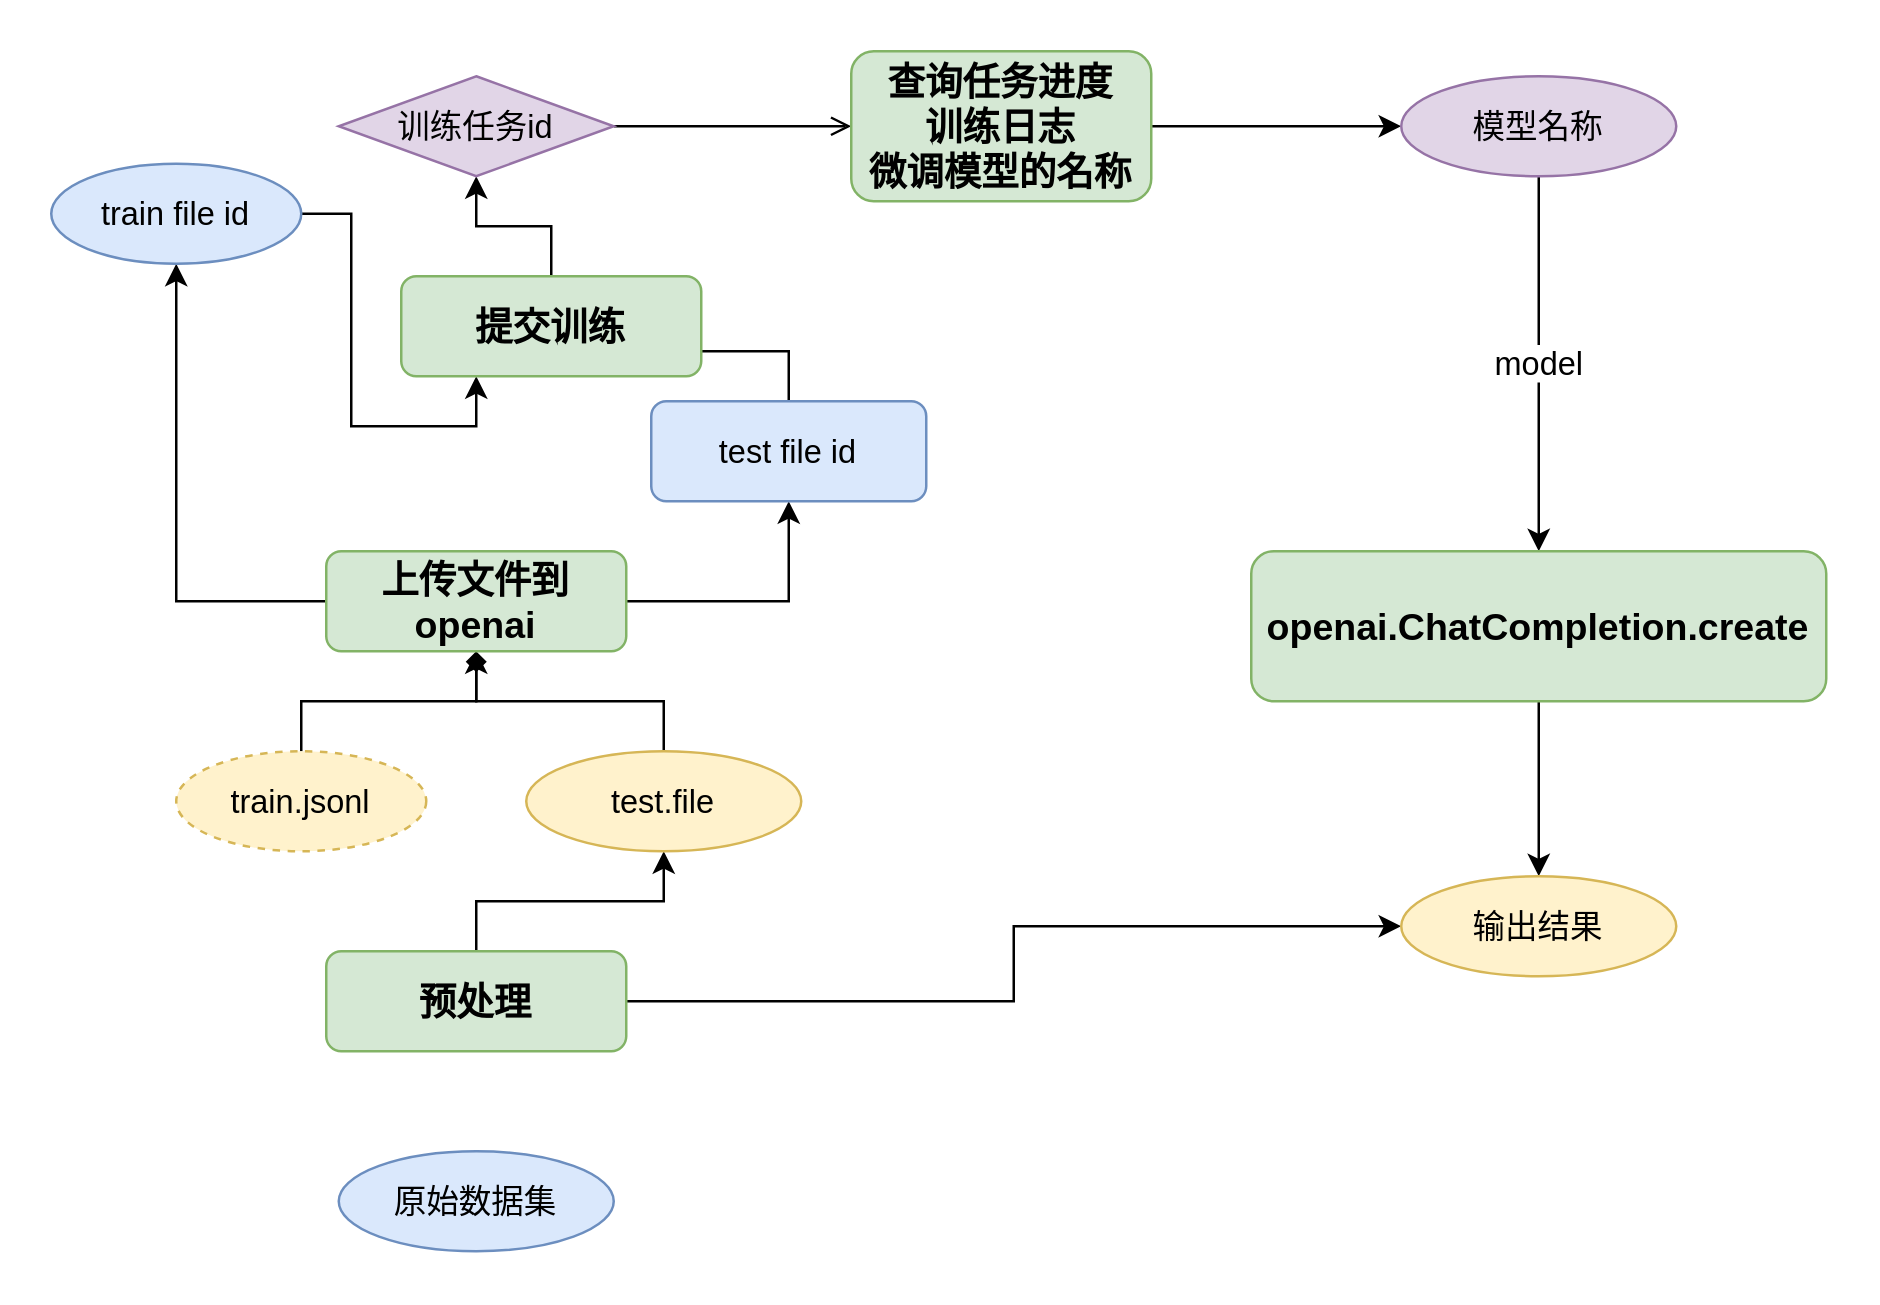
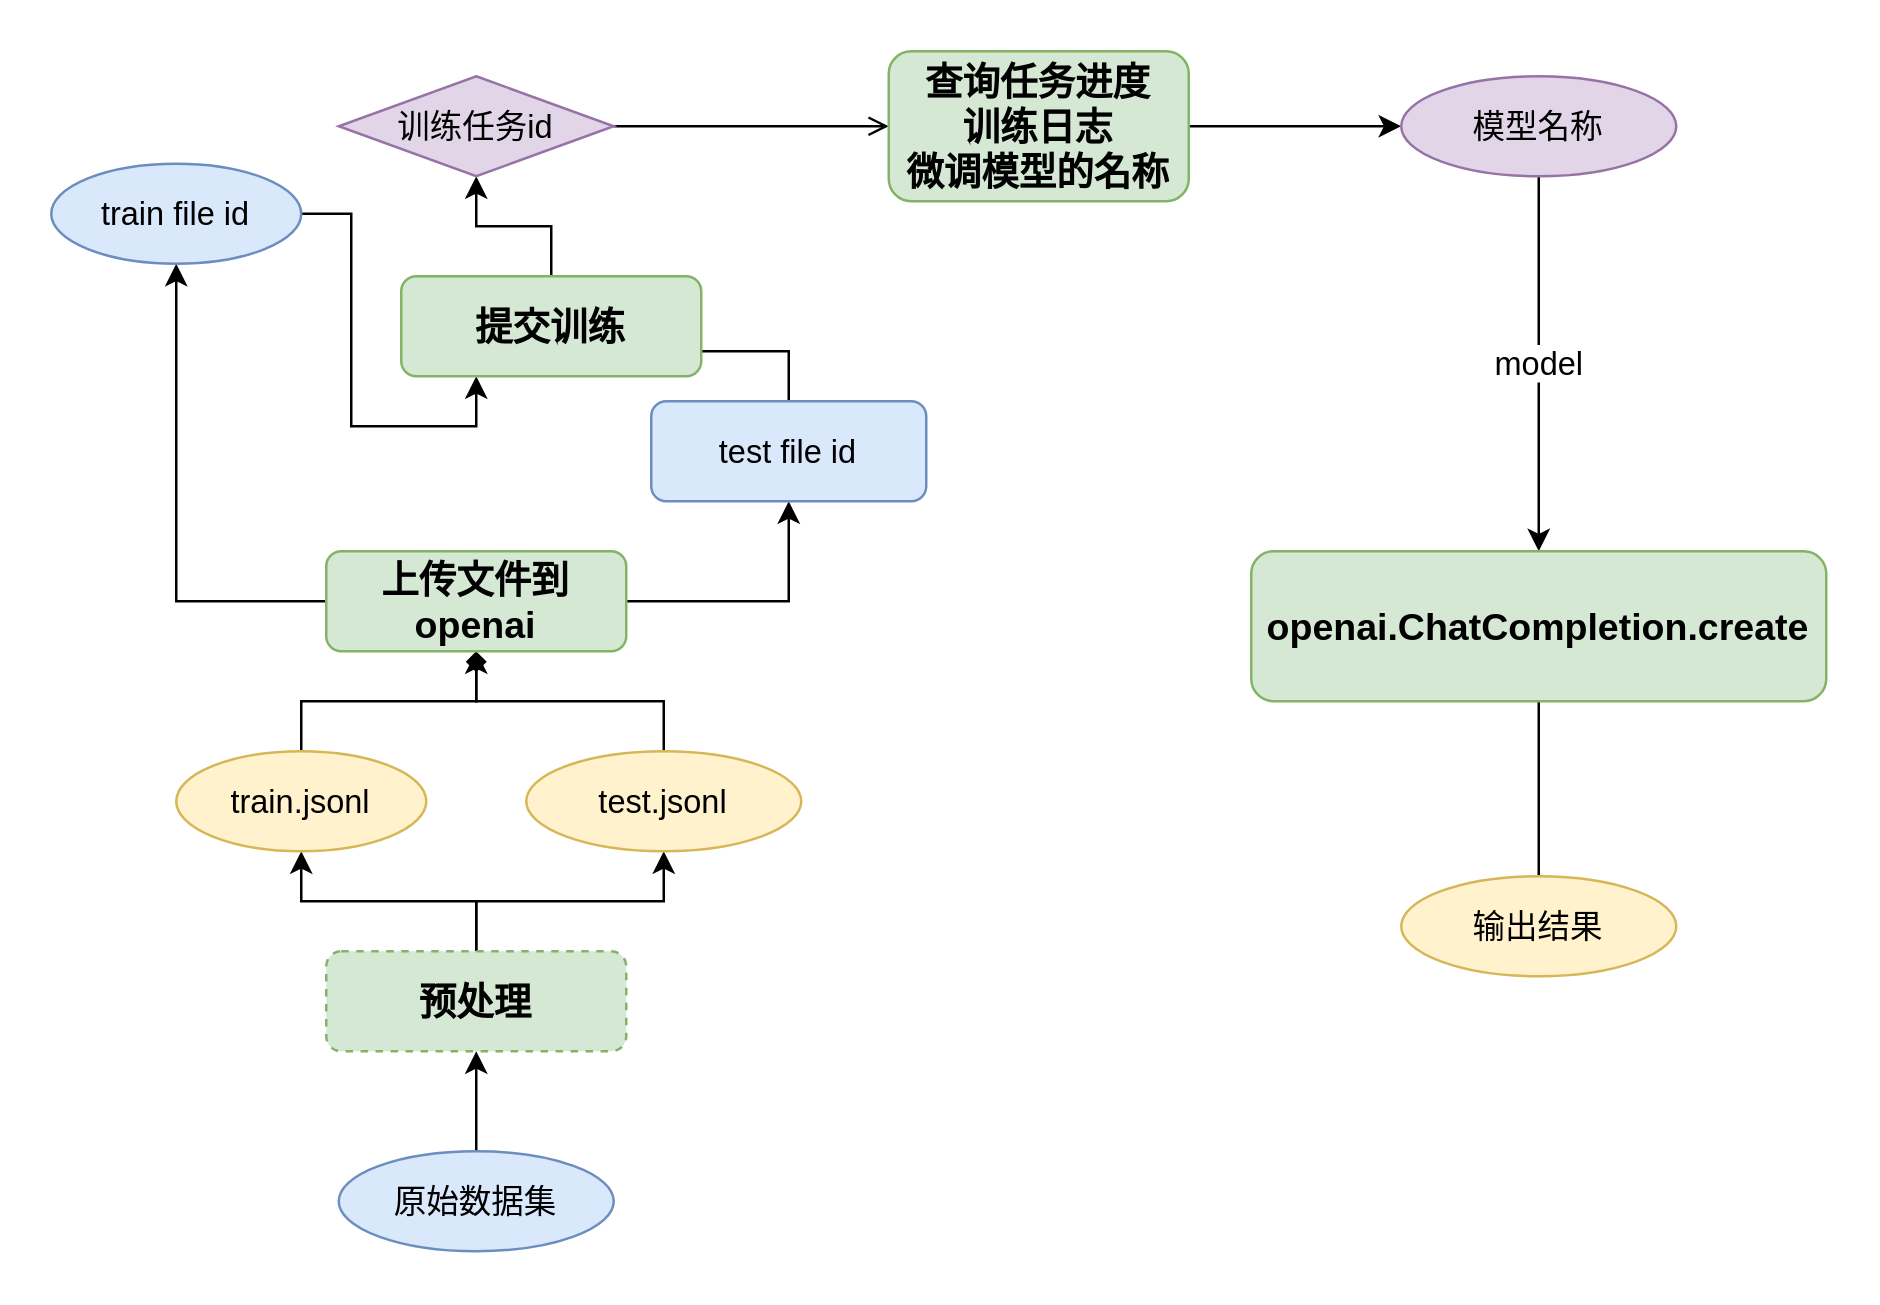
(1001, 126) -> (1039, 126)
(301, 801) -> (301, 801)
(664, 801) -> (664, 801)
(1539, 858) -> (1539, 865)
(1014, 972) -> (369, 901)
(476, 1001) -> (476, 1001)
none -> (476, 1109)
